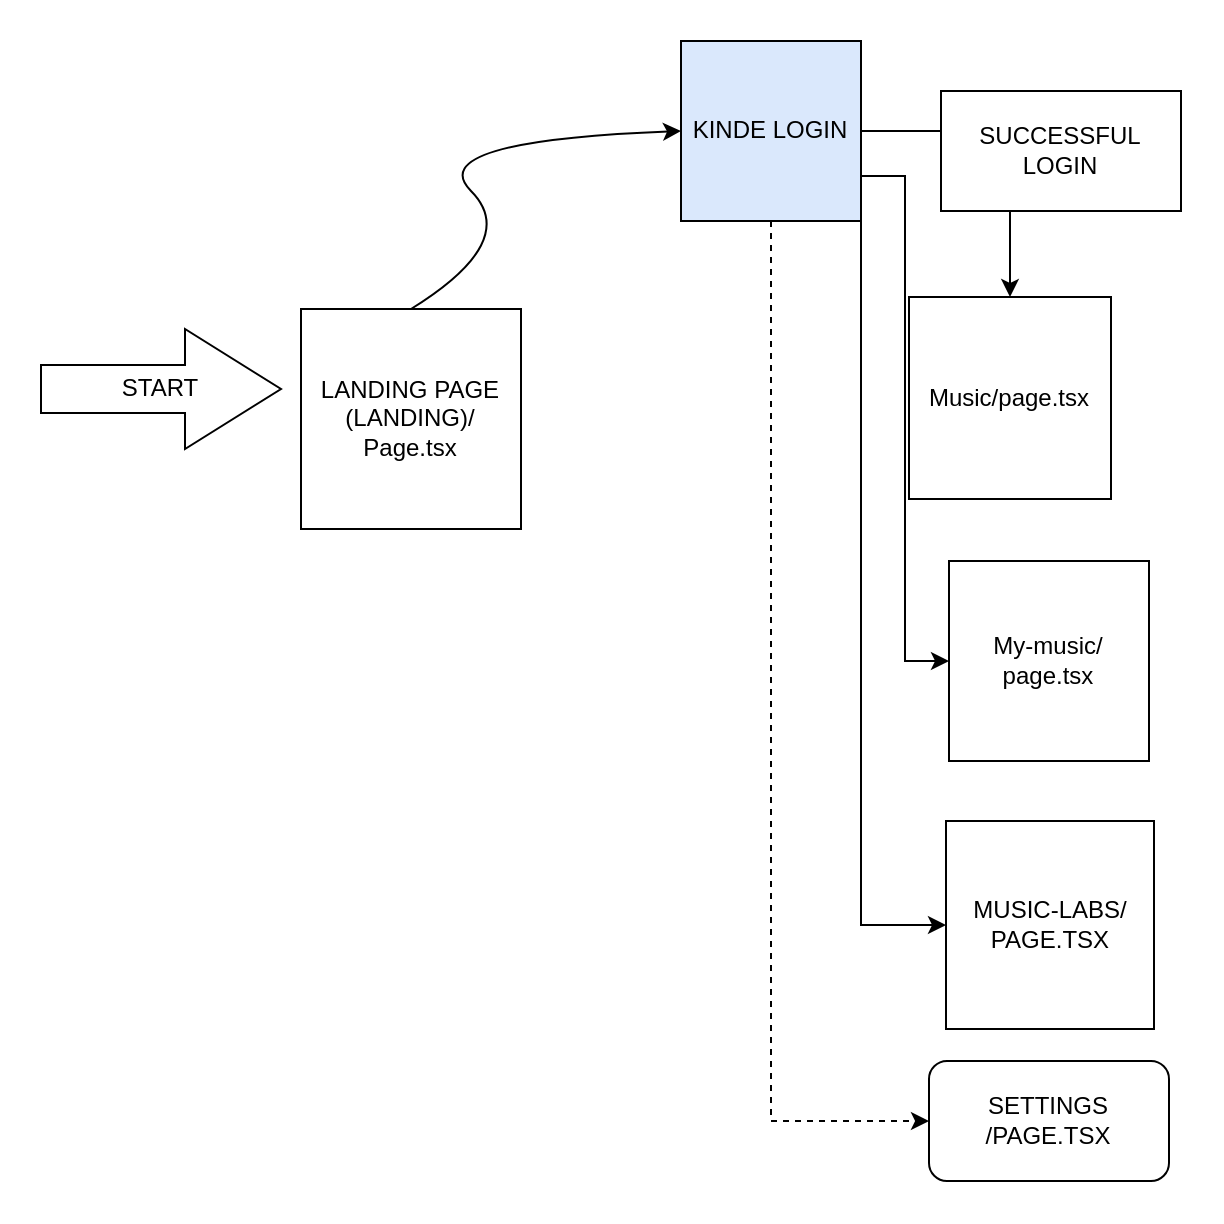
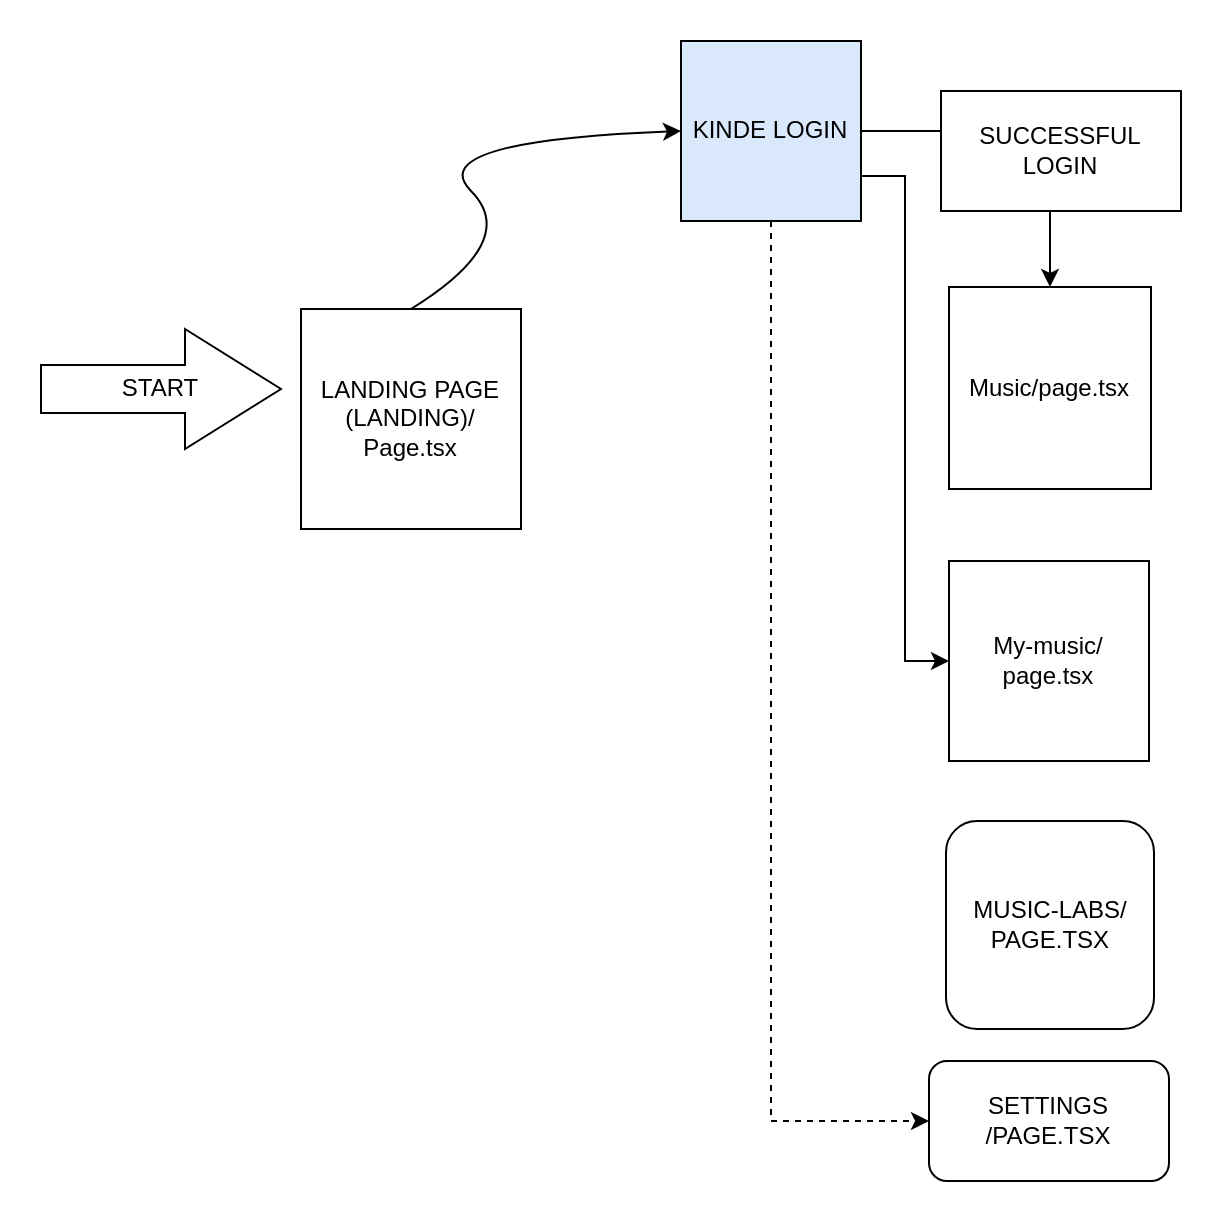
(1010, 398) -> (1050, 388)
(861, 609) -> none
(1050, 925) -> (1050, 925)
